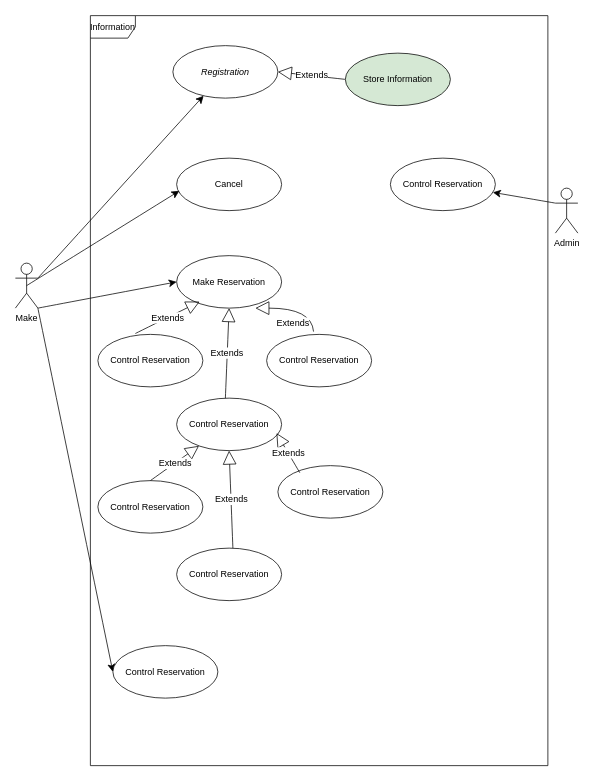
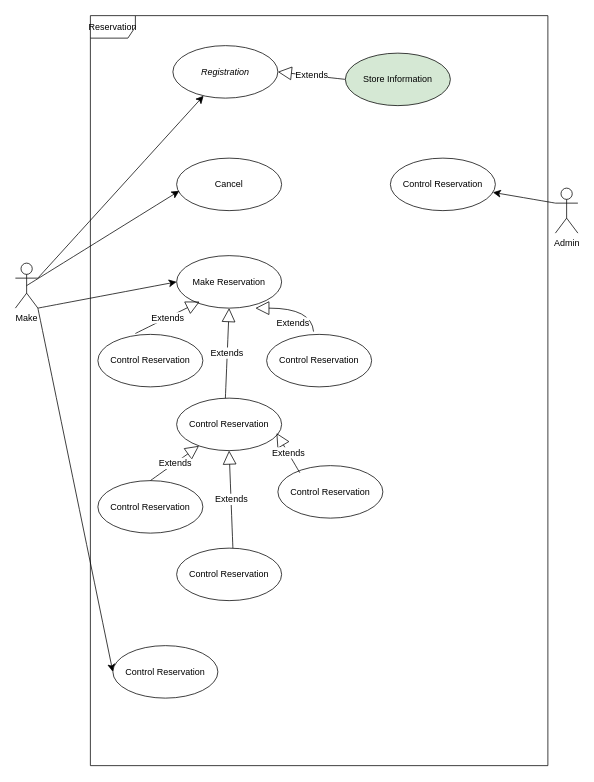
(113, 27) -> (113, 27)
